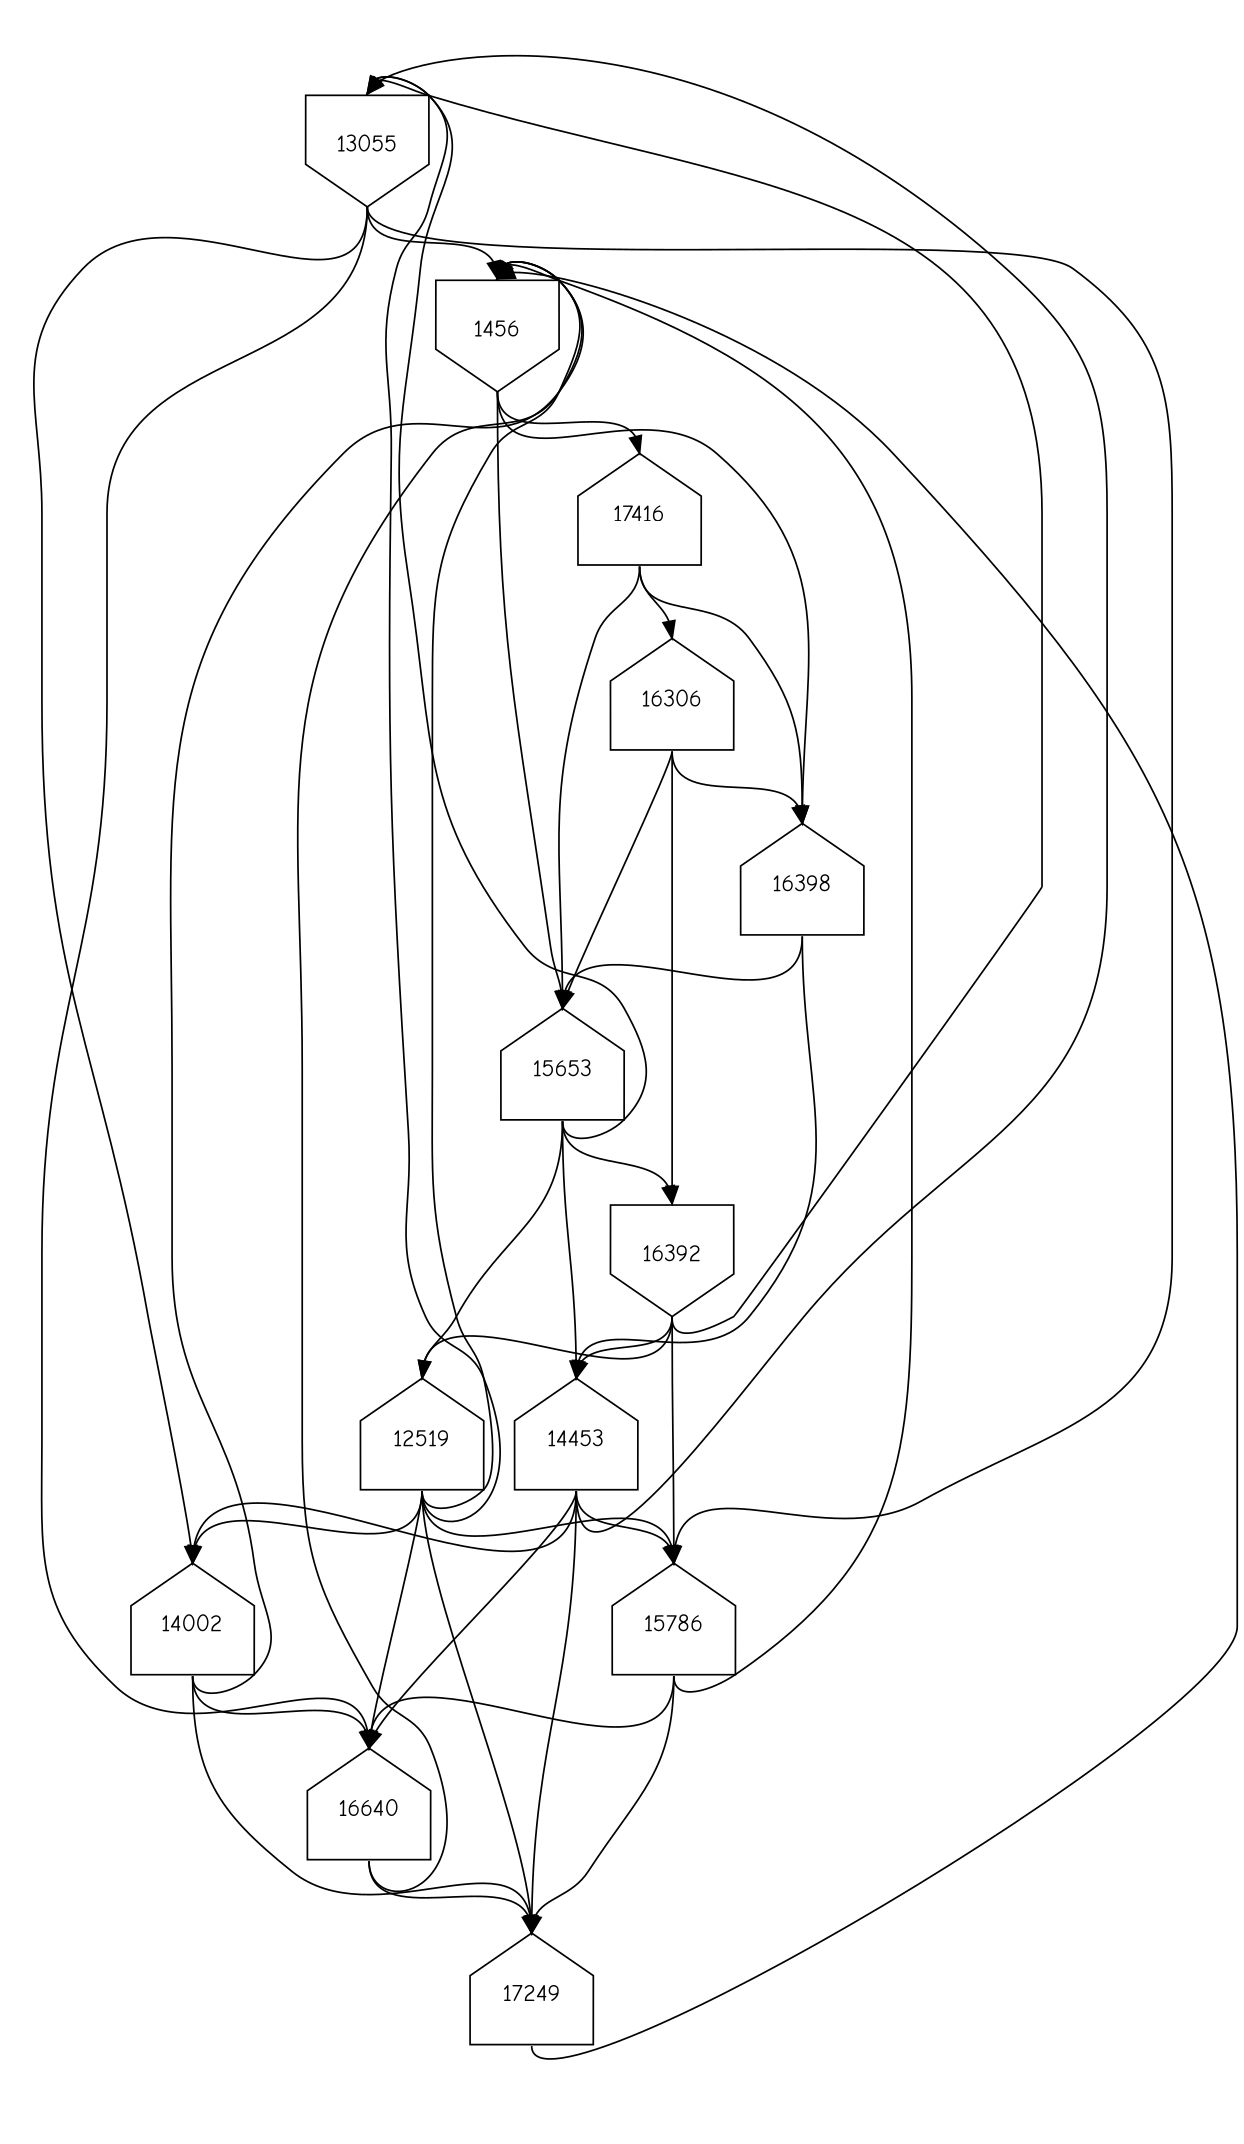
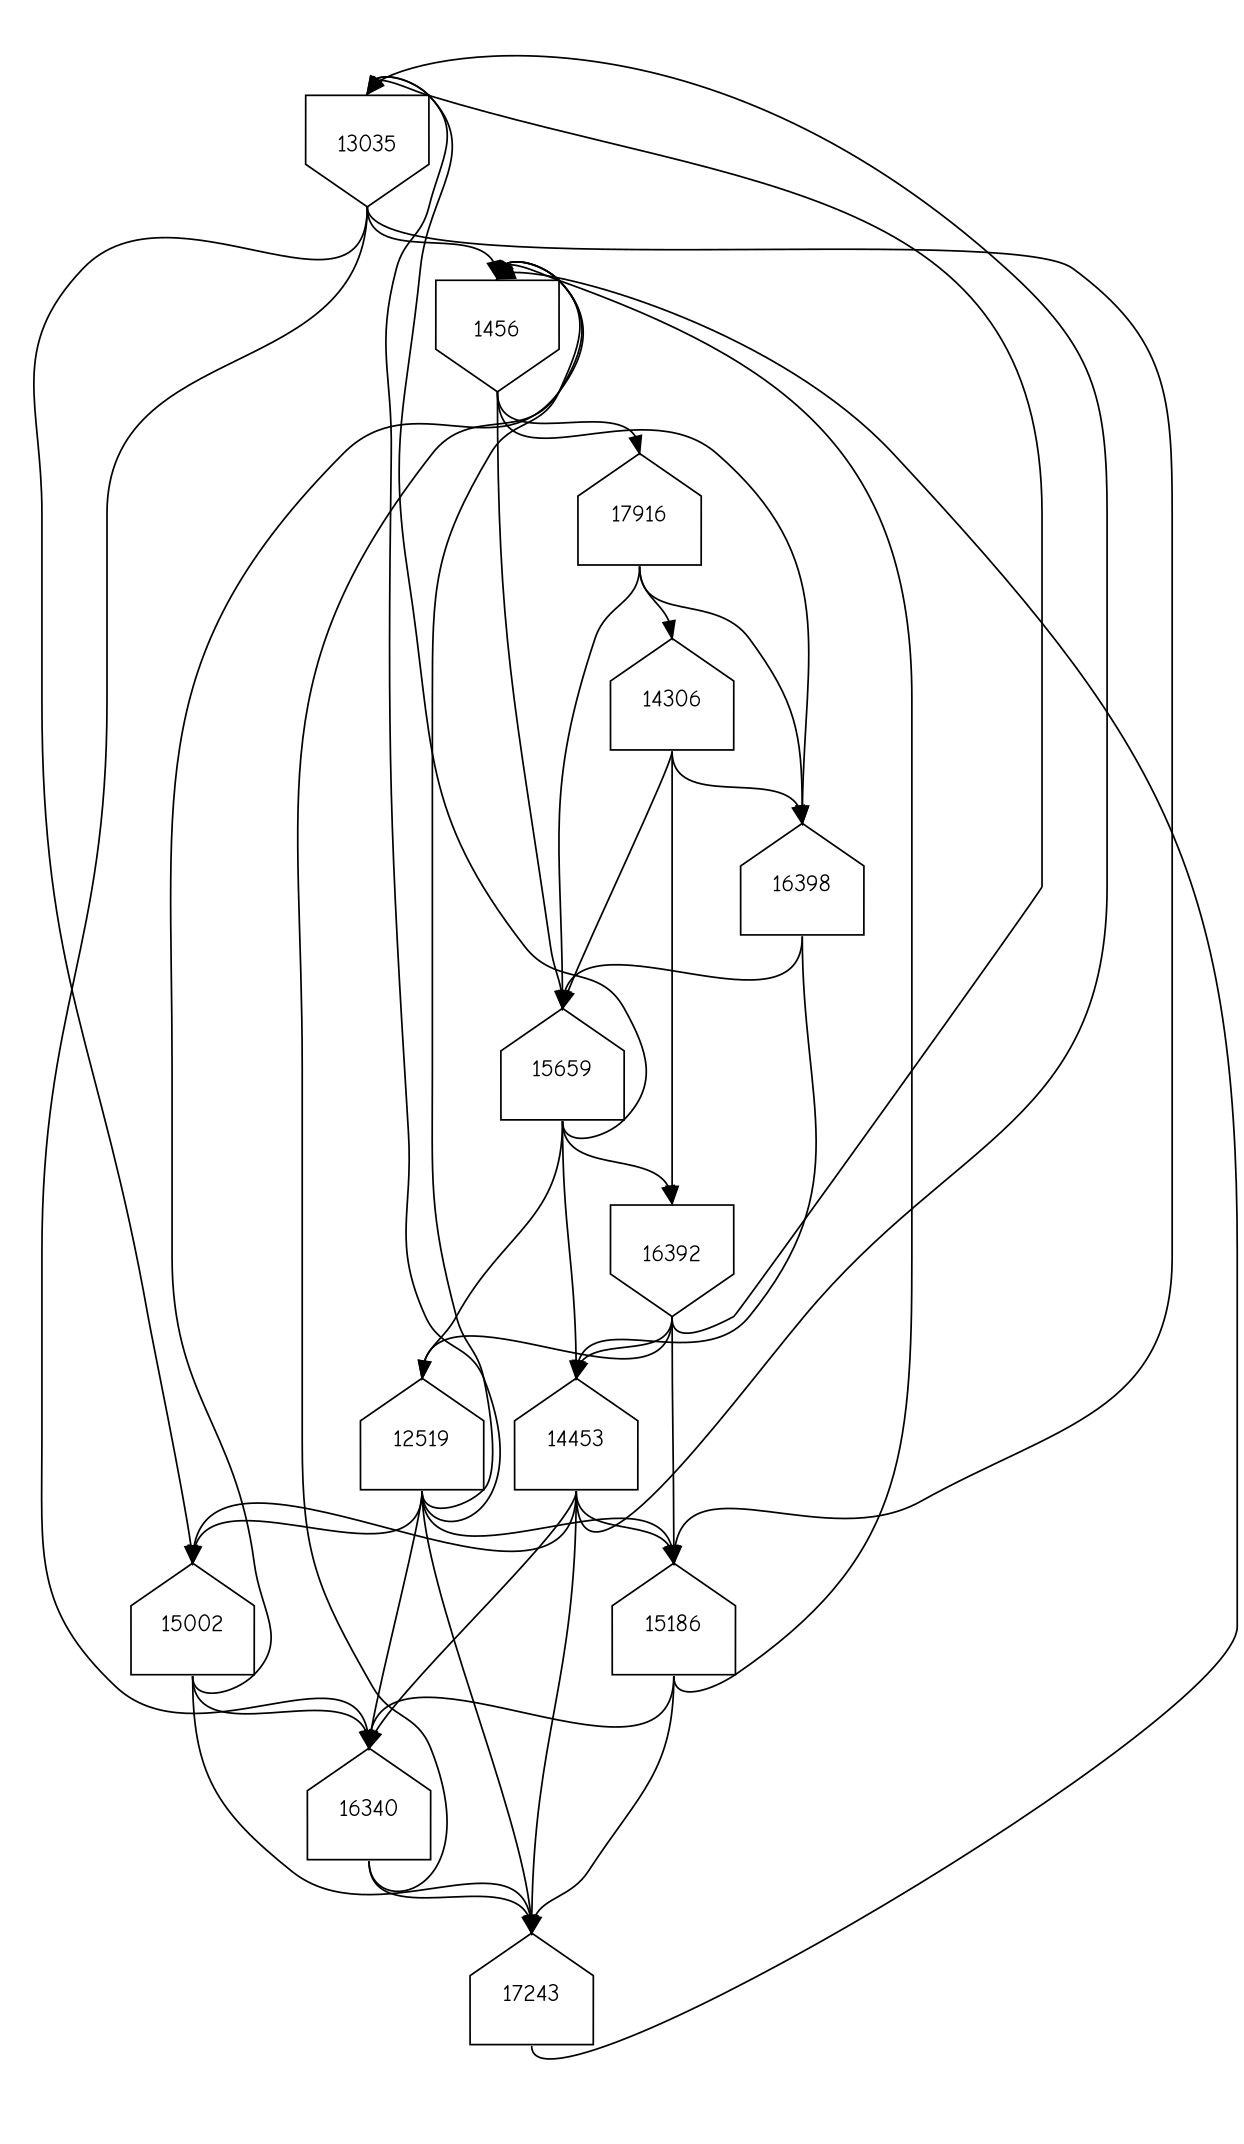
(367, 145) -> (367, 145)
(640, 515) -> (640, 515)
(672, 700) -> (672, 700)
(563, 1070) -> (563, 1070)
(193, 1625) -> (193, 1625)
(674, 1625) -> (674, 1625)
(369, 1810) -> (369, 1810)
(532, 1995) -> (532, 1995)
